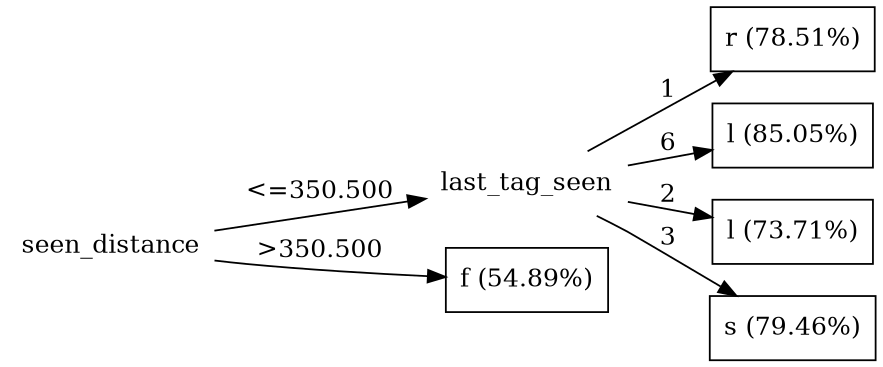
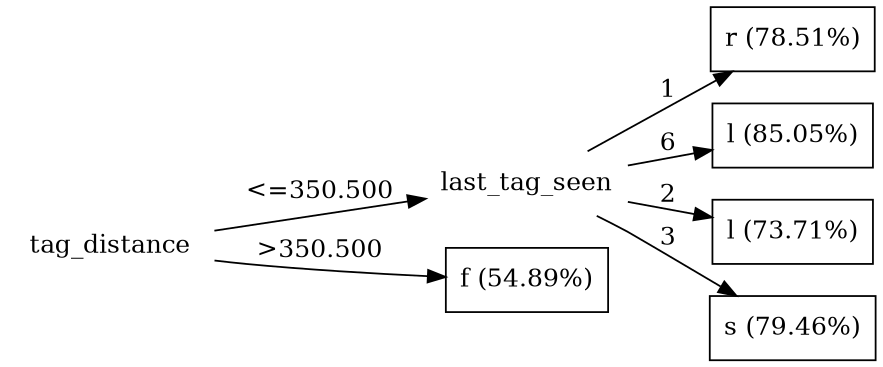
(111, 246) -> (111, 246)
